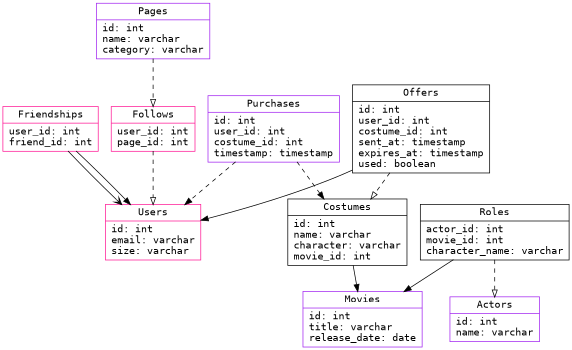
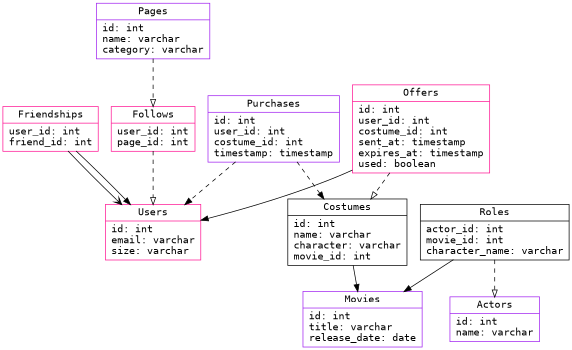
(421, 129) -> (421, 129)
